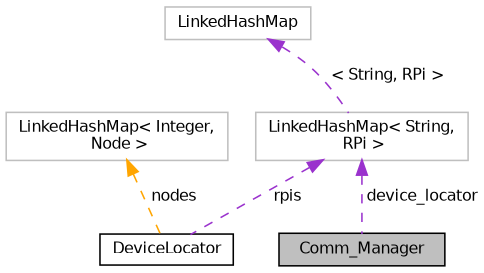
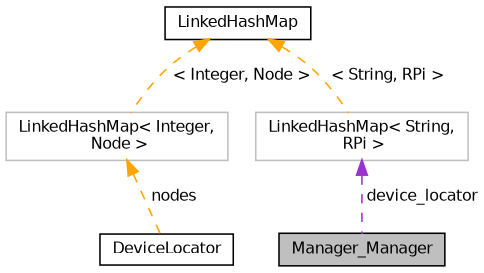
(238, 23) -> (238, 23)
none -> (159, 76)
(319, 76) -> (319, 76)
(250, 201) -> none
(362, 250) -> (362, 250)
